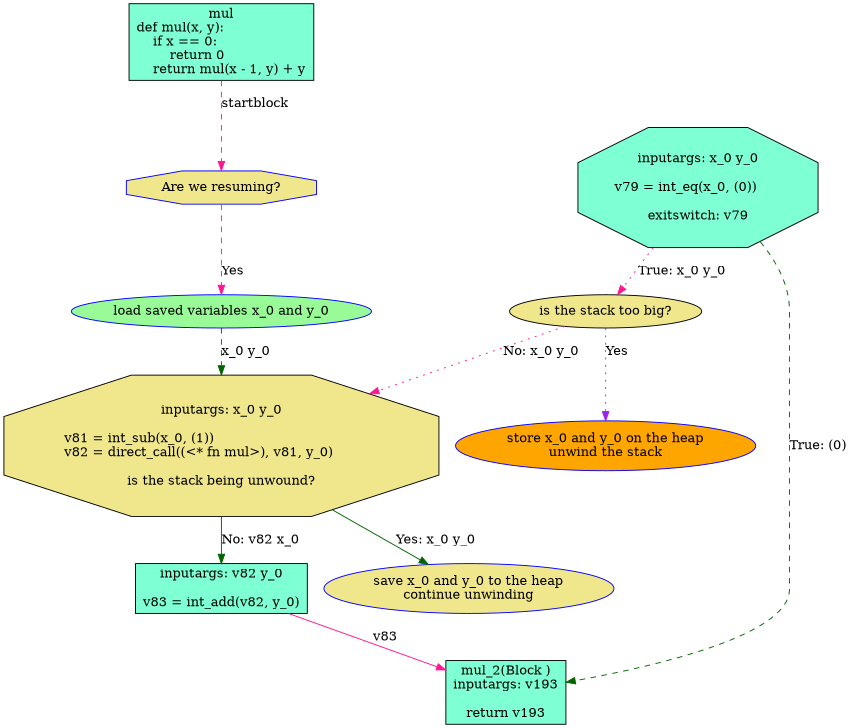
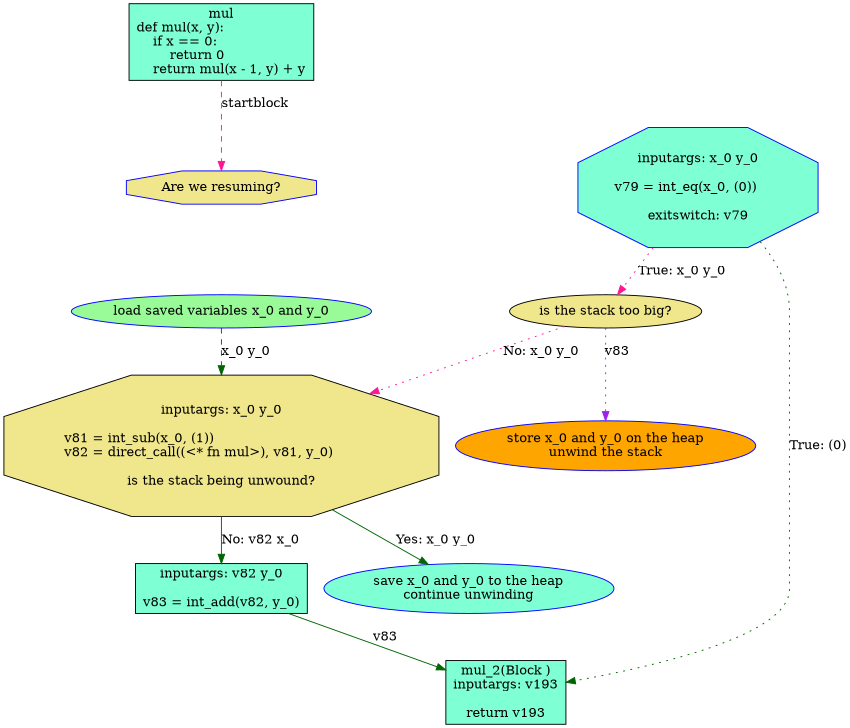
(698, 188) -> (698, 188)
(221, 245) -> none
(617, 352) -> (617, 352)
(789, 533) -> (789, 533)
(469, 589) -> (469, 589)
(363, 640) -> (363, 640)
